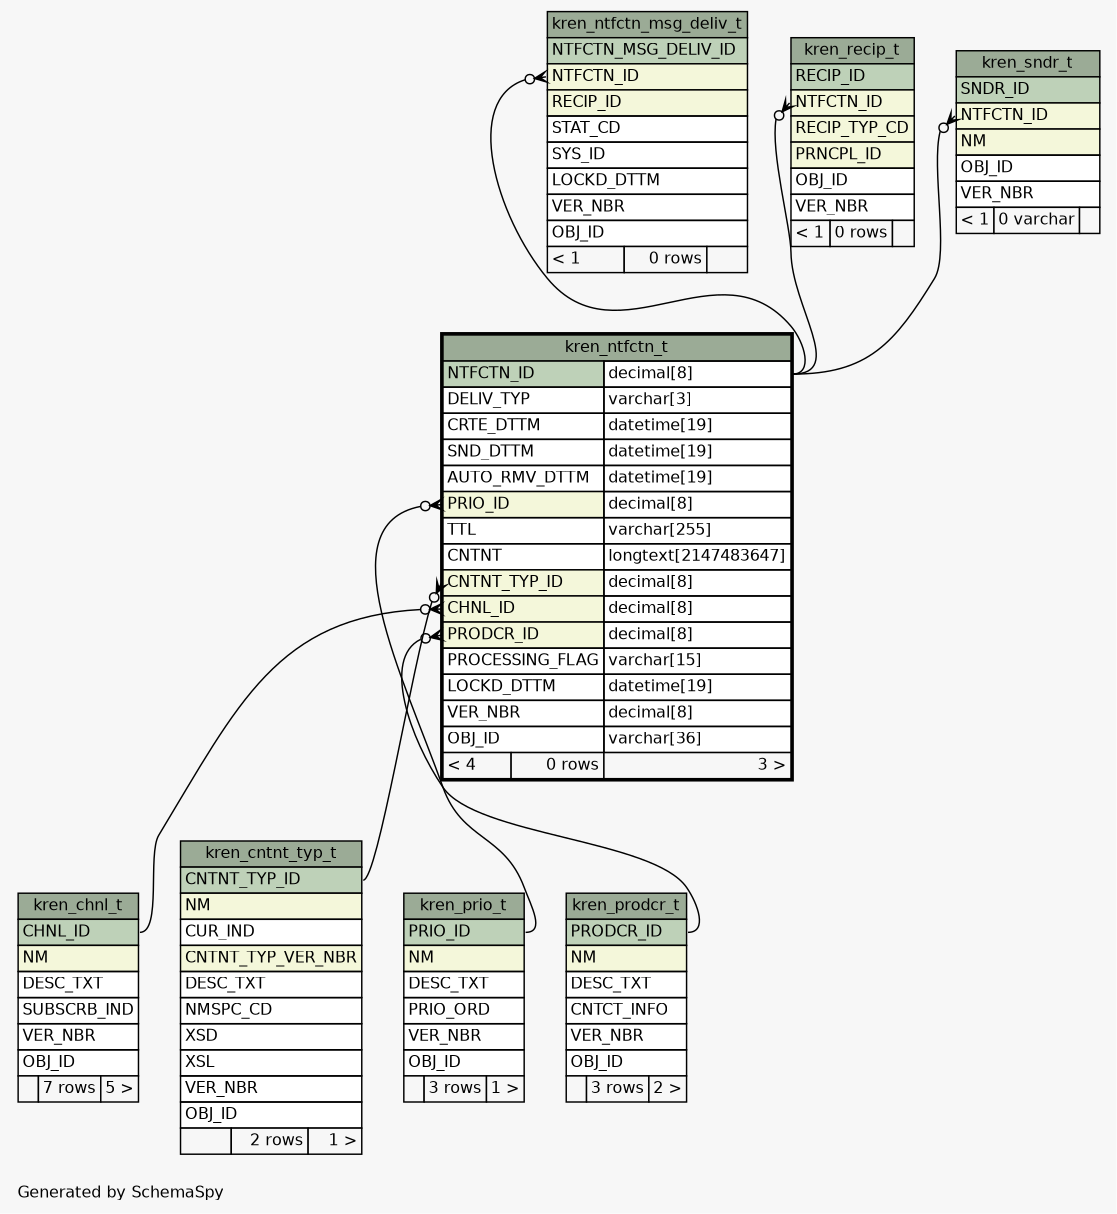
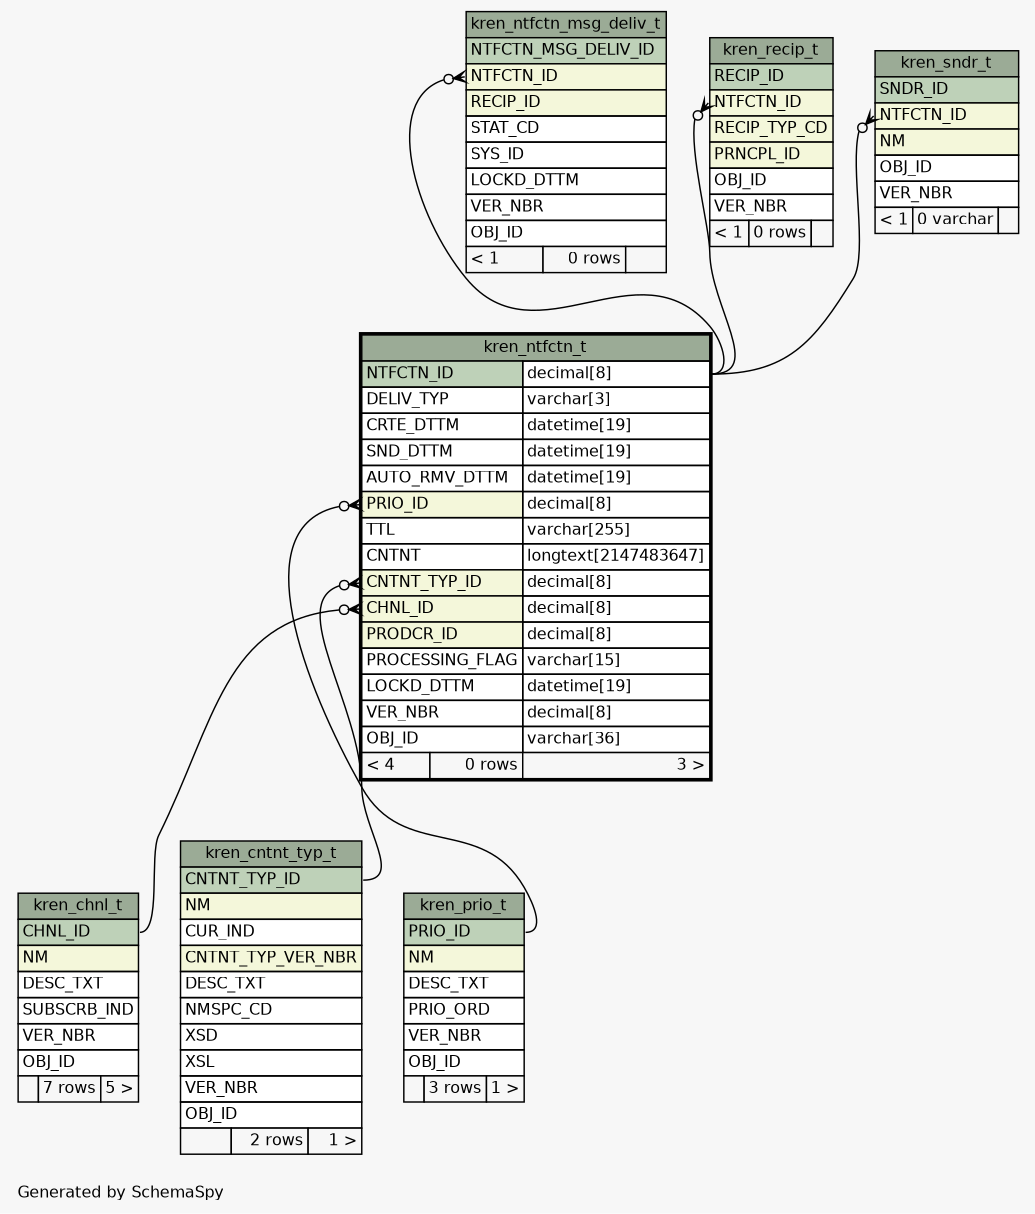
(626, 998) -> none
